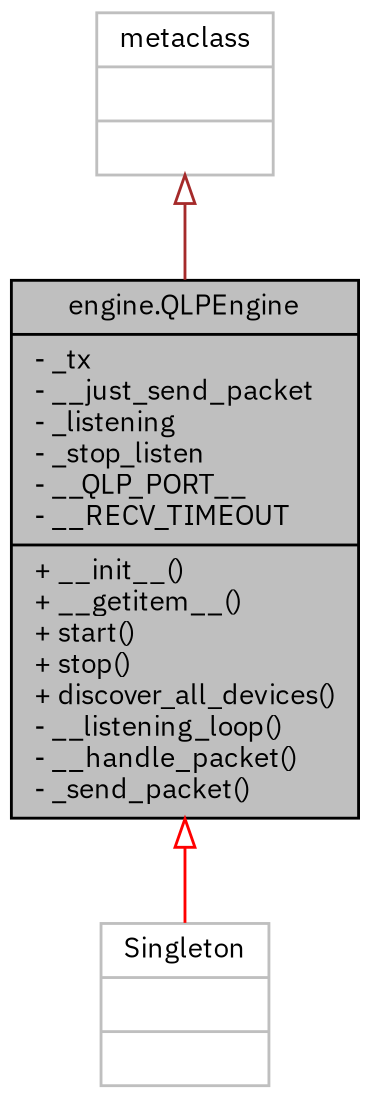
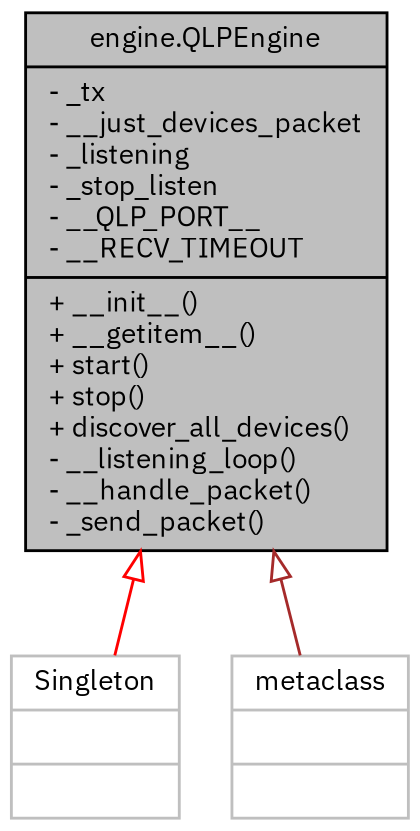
(185, 242) -> (291, 617)
(175, 391) -> (206, 124)
